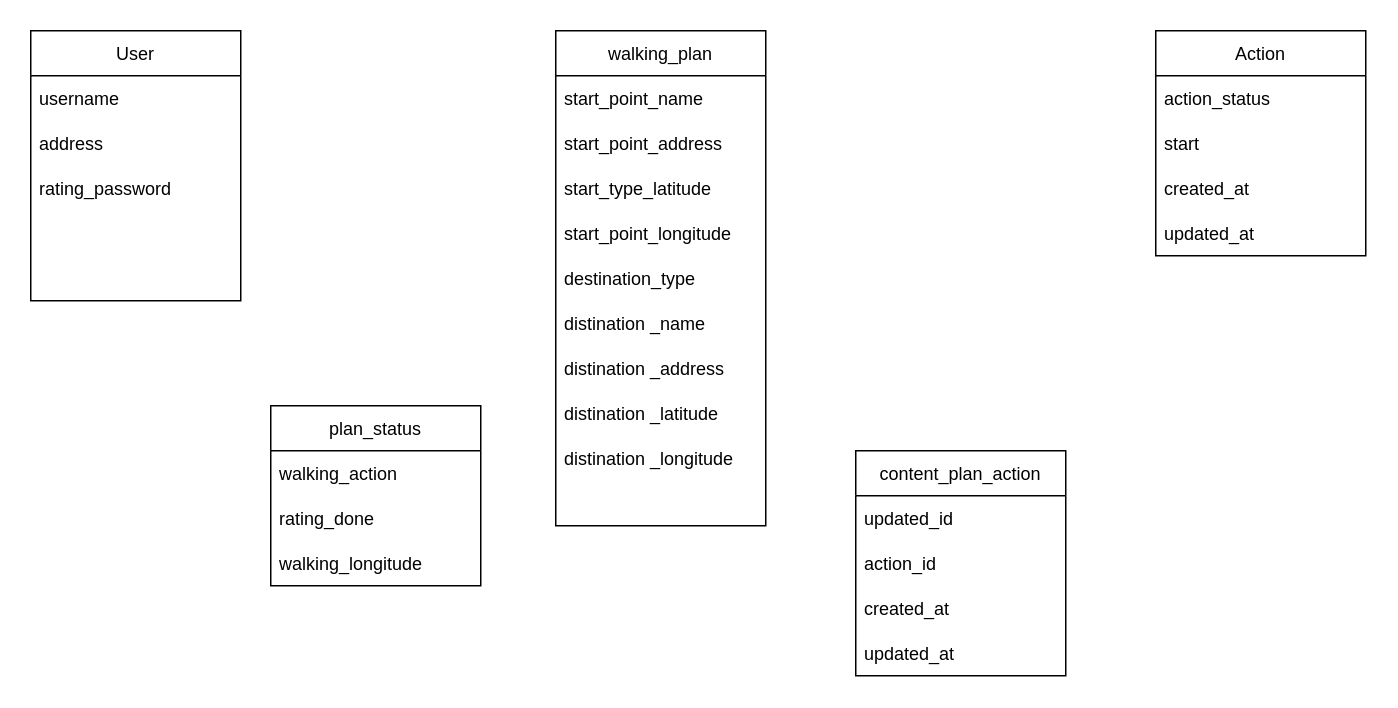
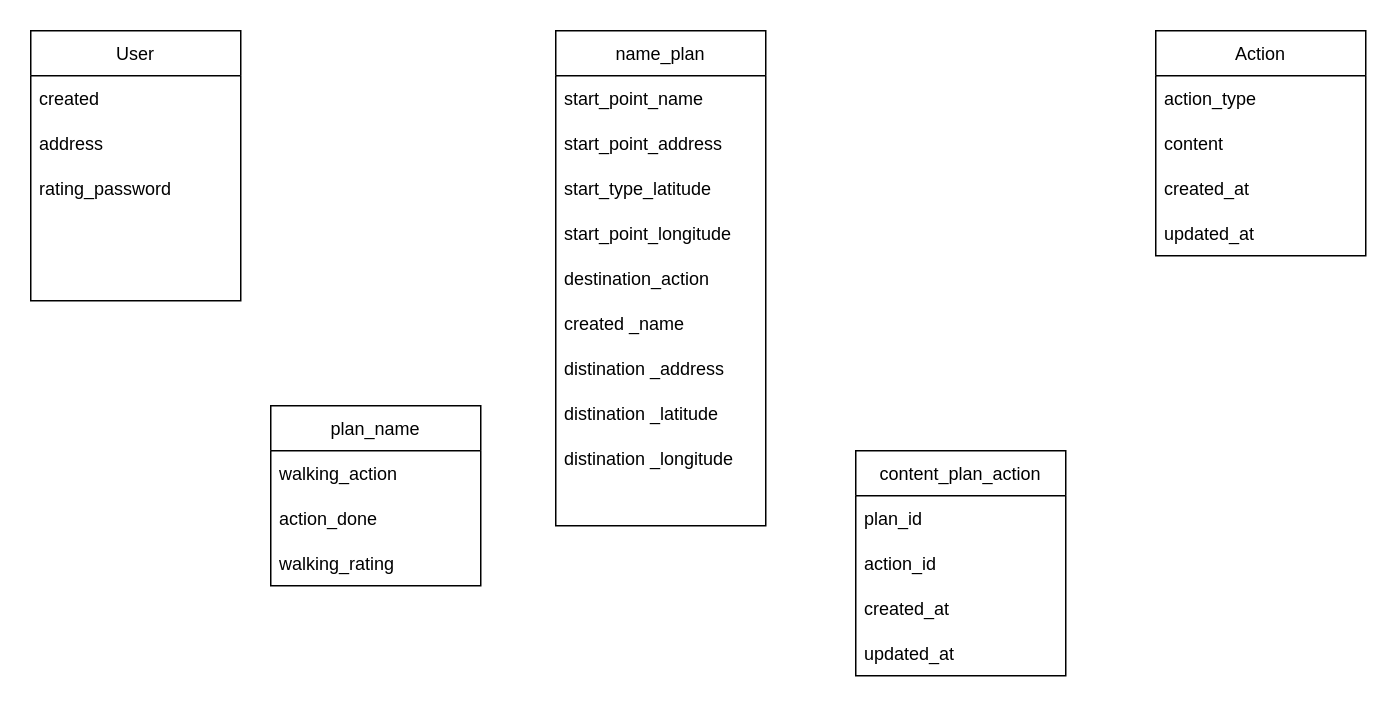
(660, 54) -> (660, 54)
(79, 99) -> (74, 99)
(1227, 99) -> (1217, 99)
(1189, 144) -> (1199, 144)
(640, 279) -> (648, 279)
(640, 324) -> (627, 324)
(375, 429) -> (375, 429)
(332, 519) -> (332, 519)
(912, 519) -> (895, 519)
(355, 564) -> (343, 564)
